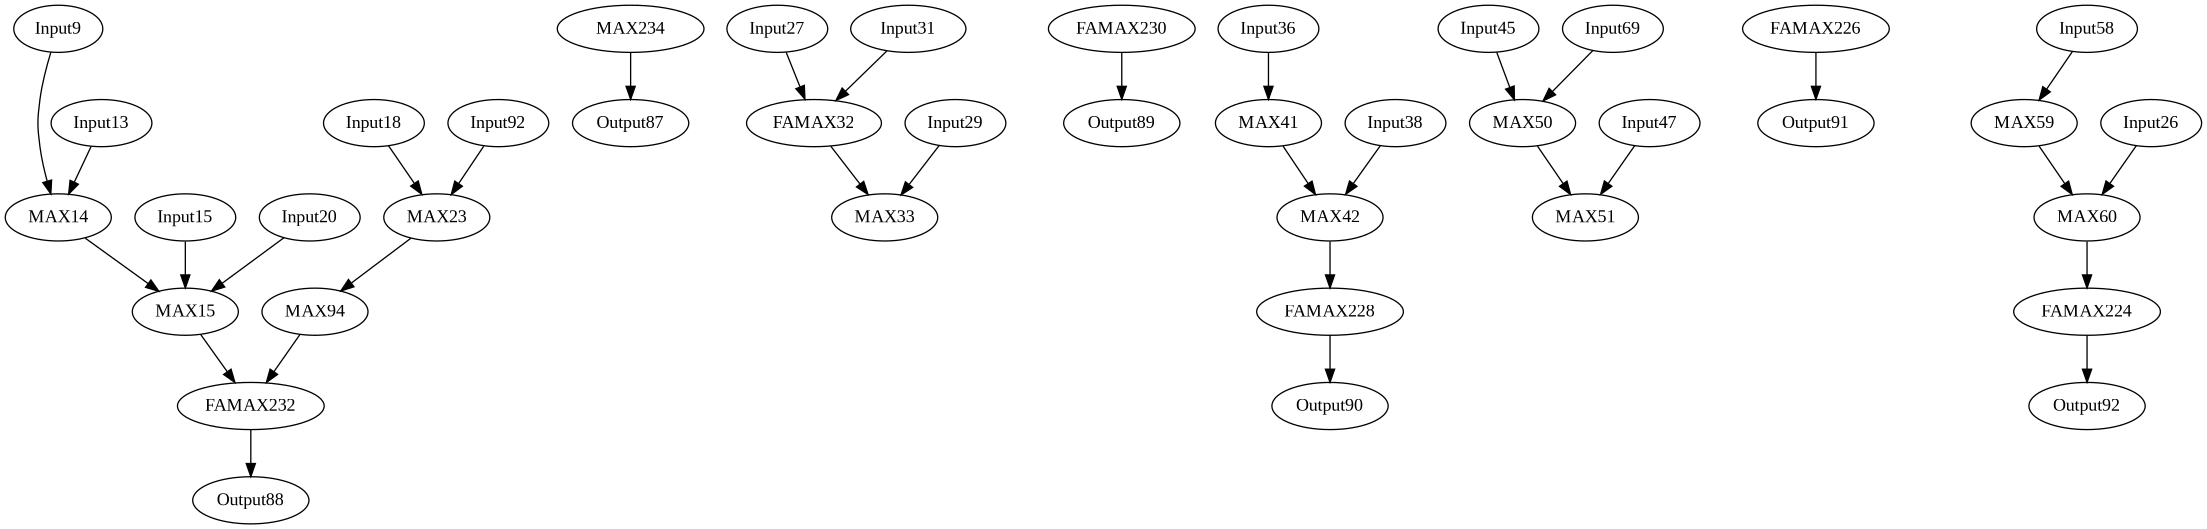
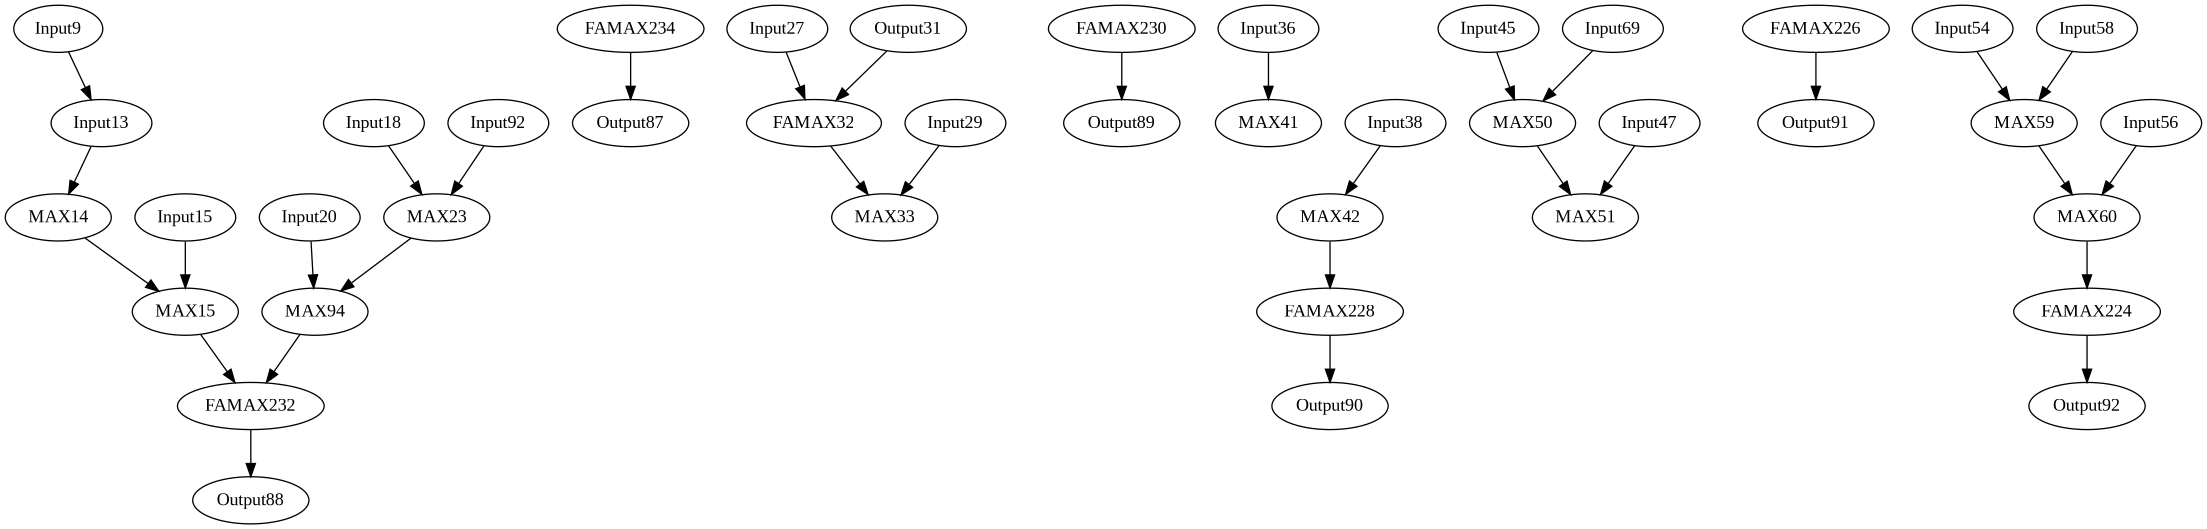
(631, 29) -> (631, 29)
(908, 29) -> (908, 29)
none -> (1963, 29)
(38, 117) -> (77, 70)
(2151, 123) -> (2151, 123)
(1296, 165) -> none
(253, 261) -> (312, 258)
